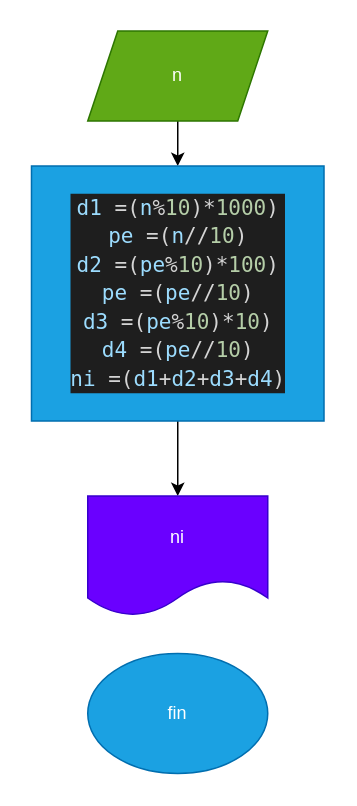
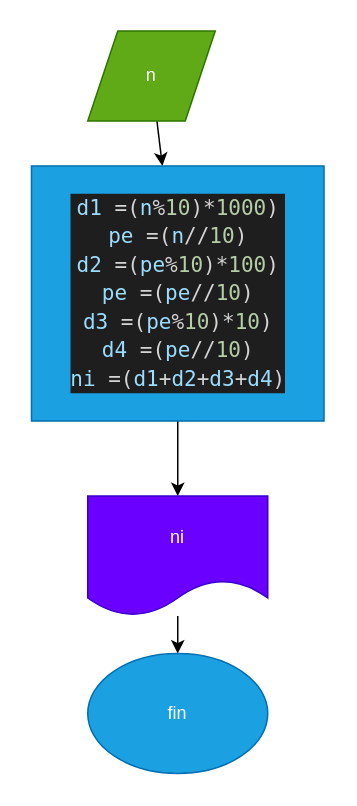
(178, 76) -> (152, 76)
none -> (178, 629)
